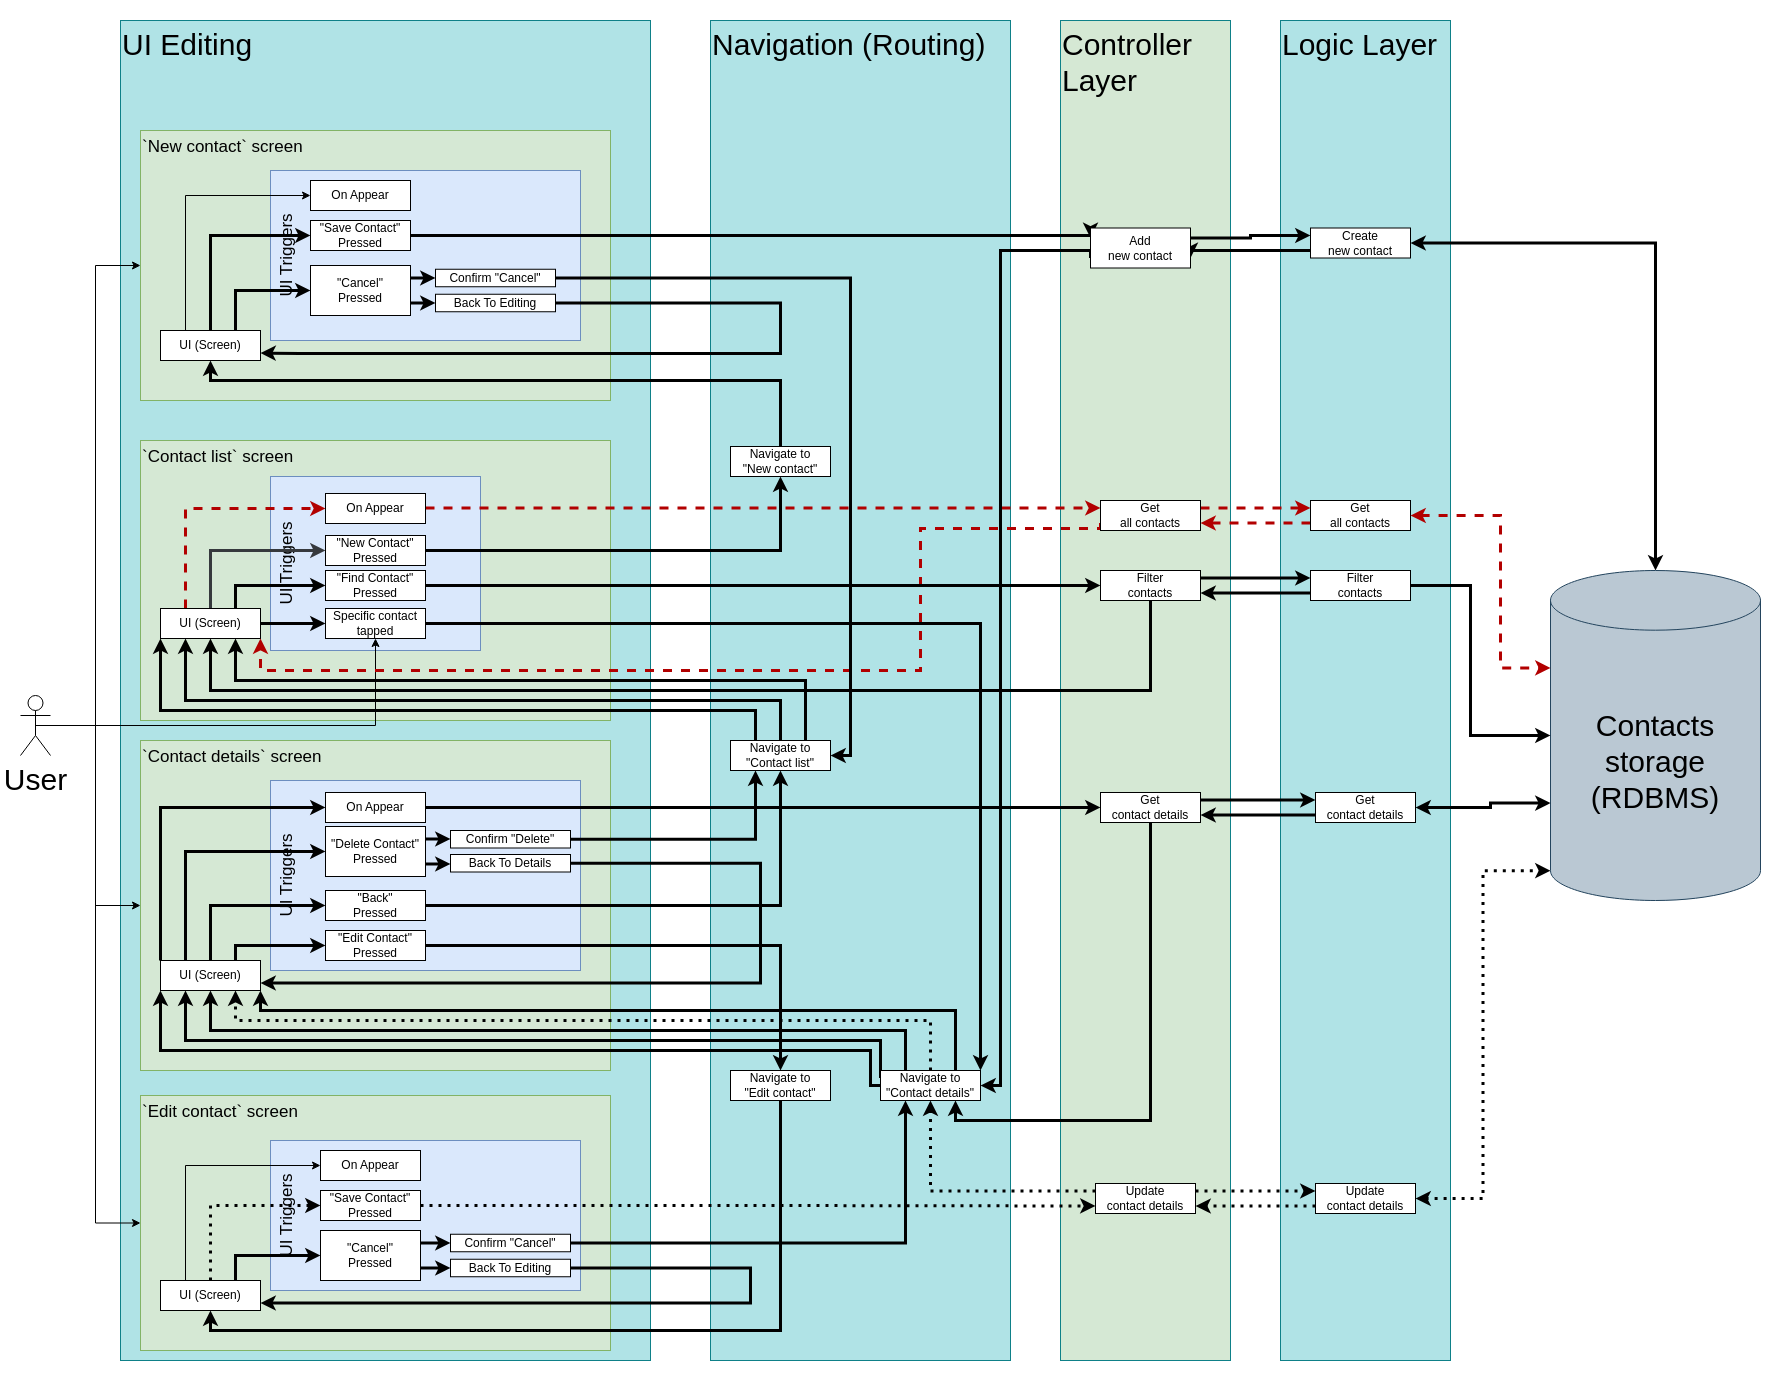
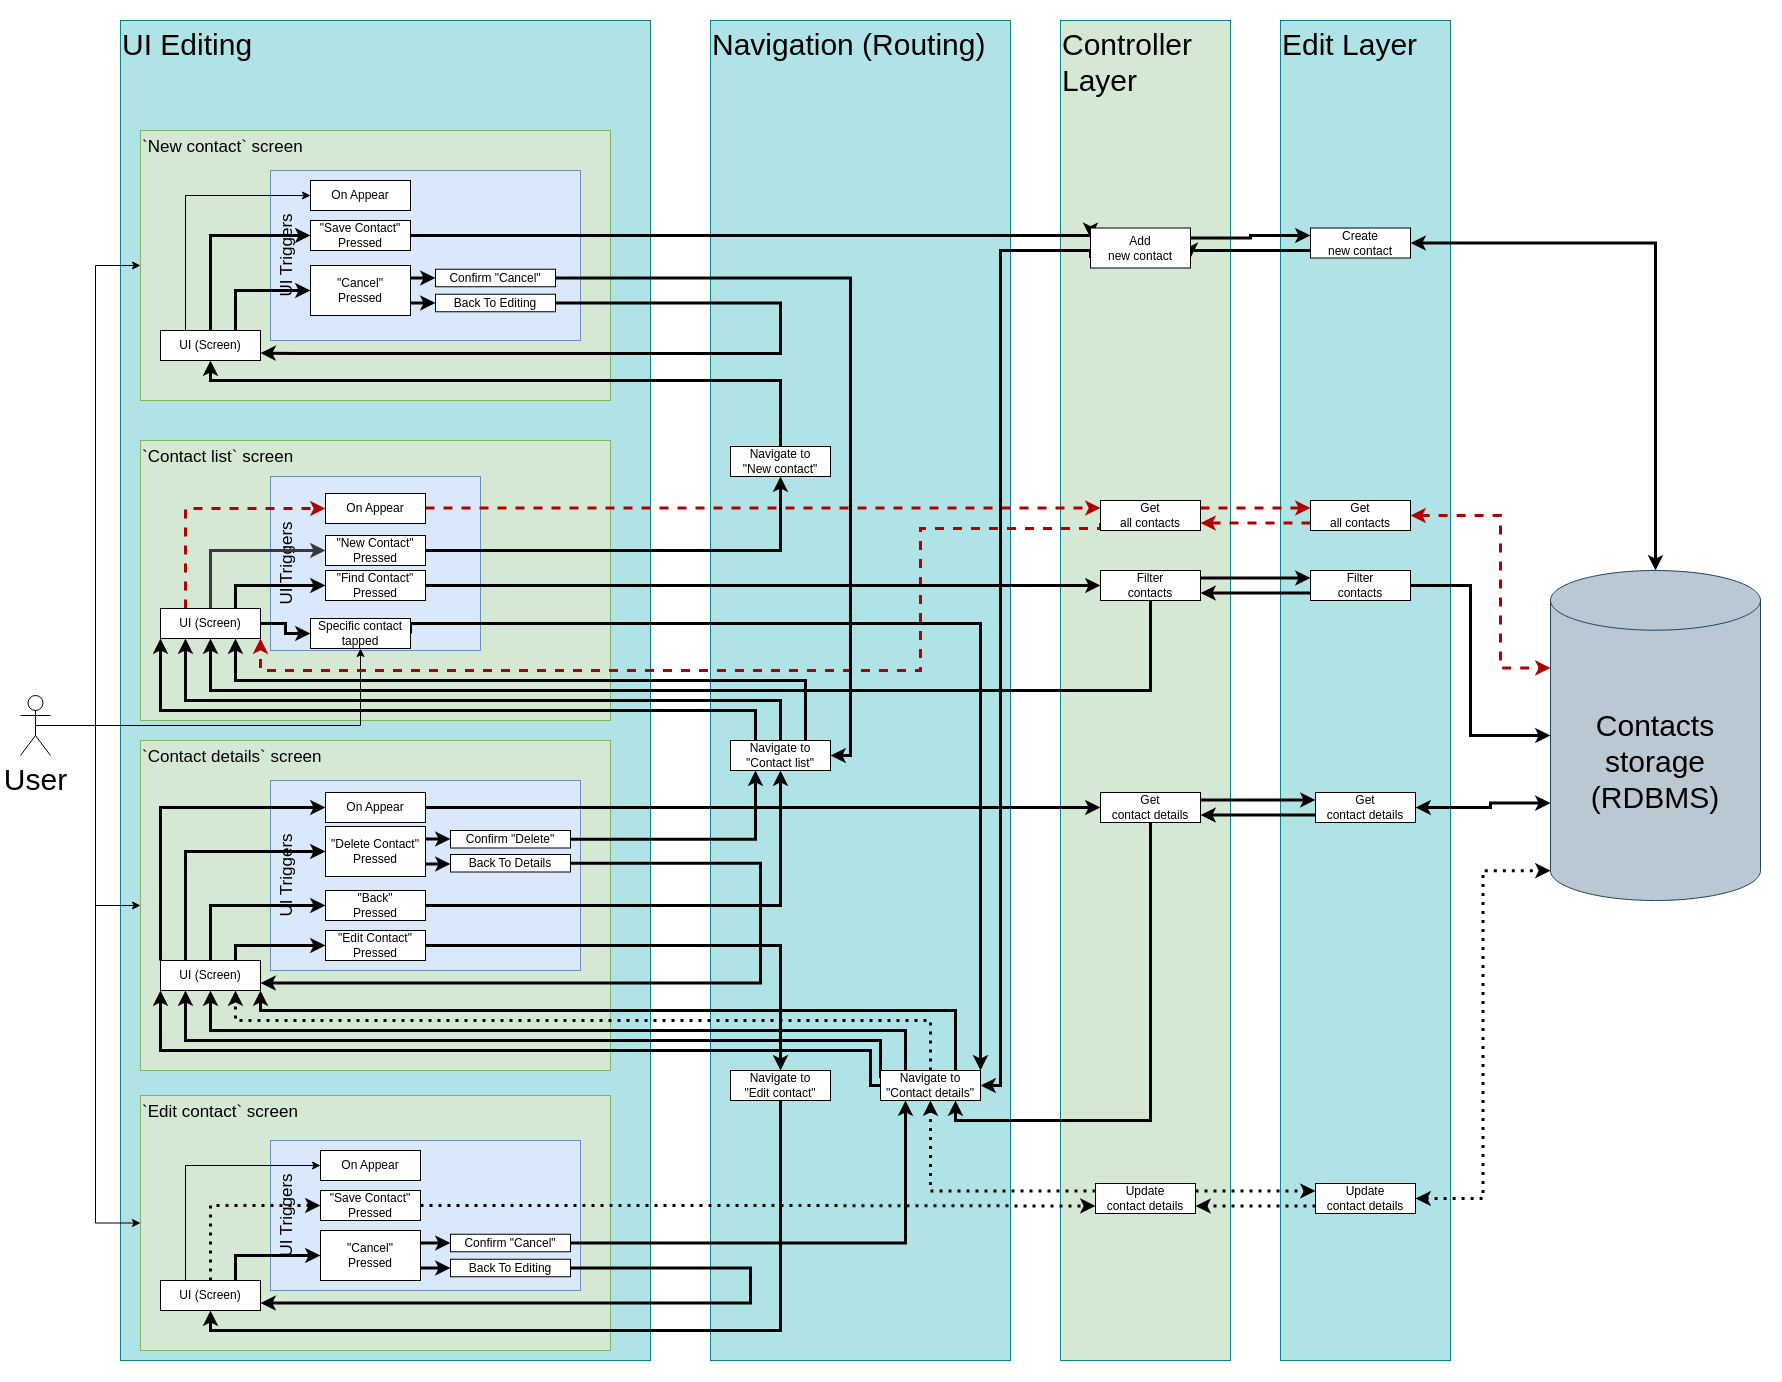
(1316, 35) -> (1313, 35)
(376, 624) -> (361, 634)
